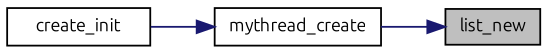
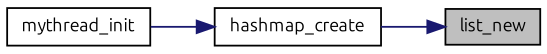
(79, 27) -> (79, 27)
(298, 27) -> (298, 27)
